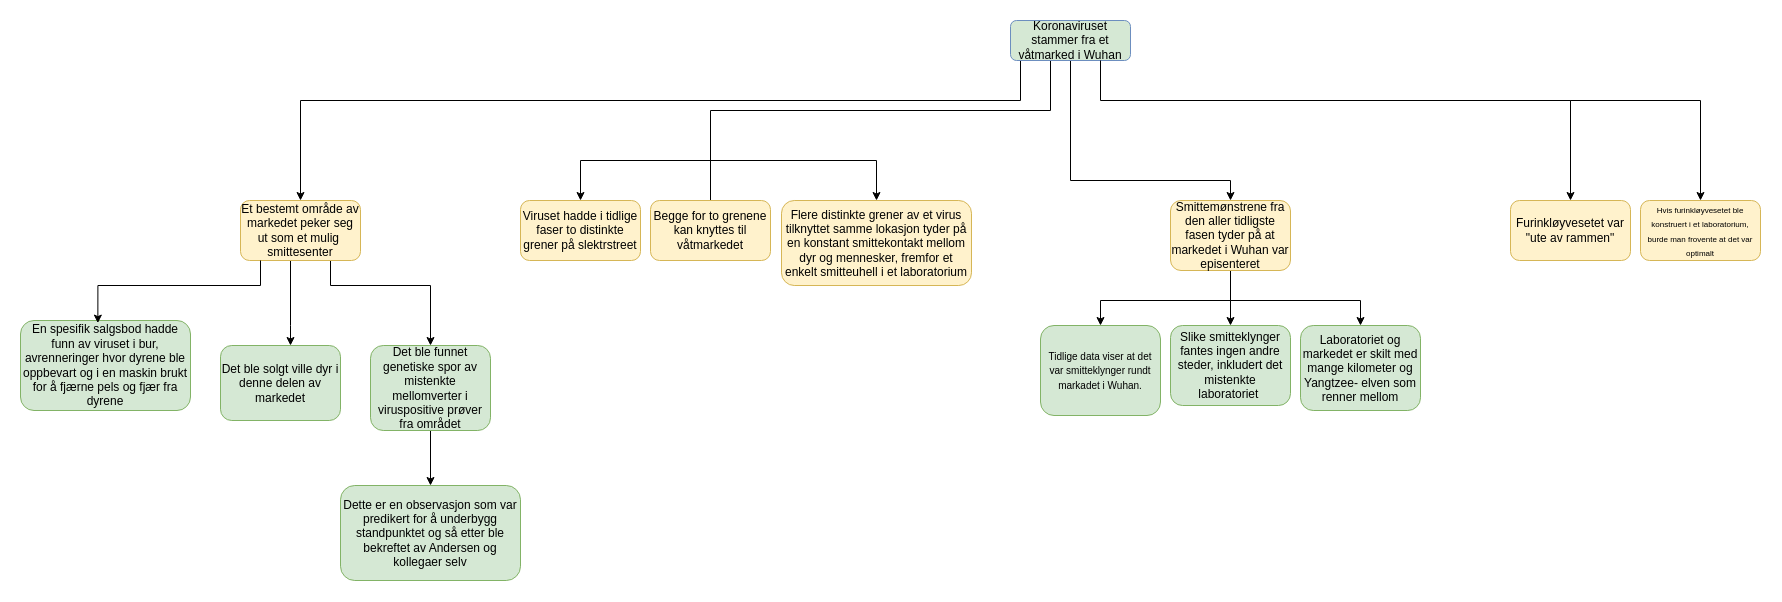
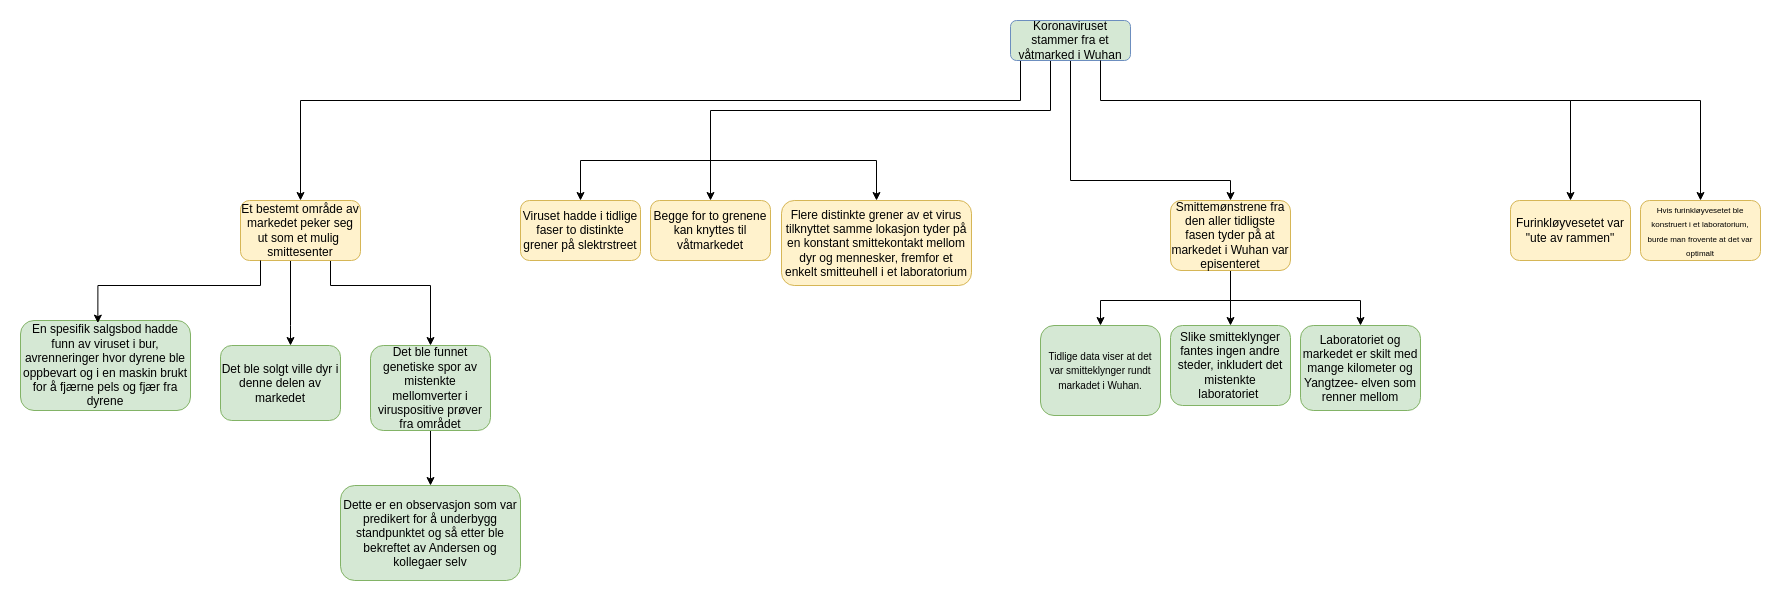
(711, 195) -> (711, 192)
